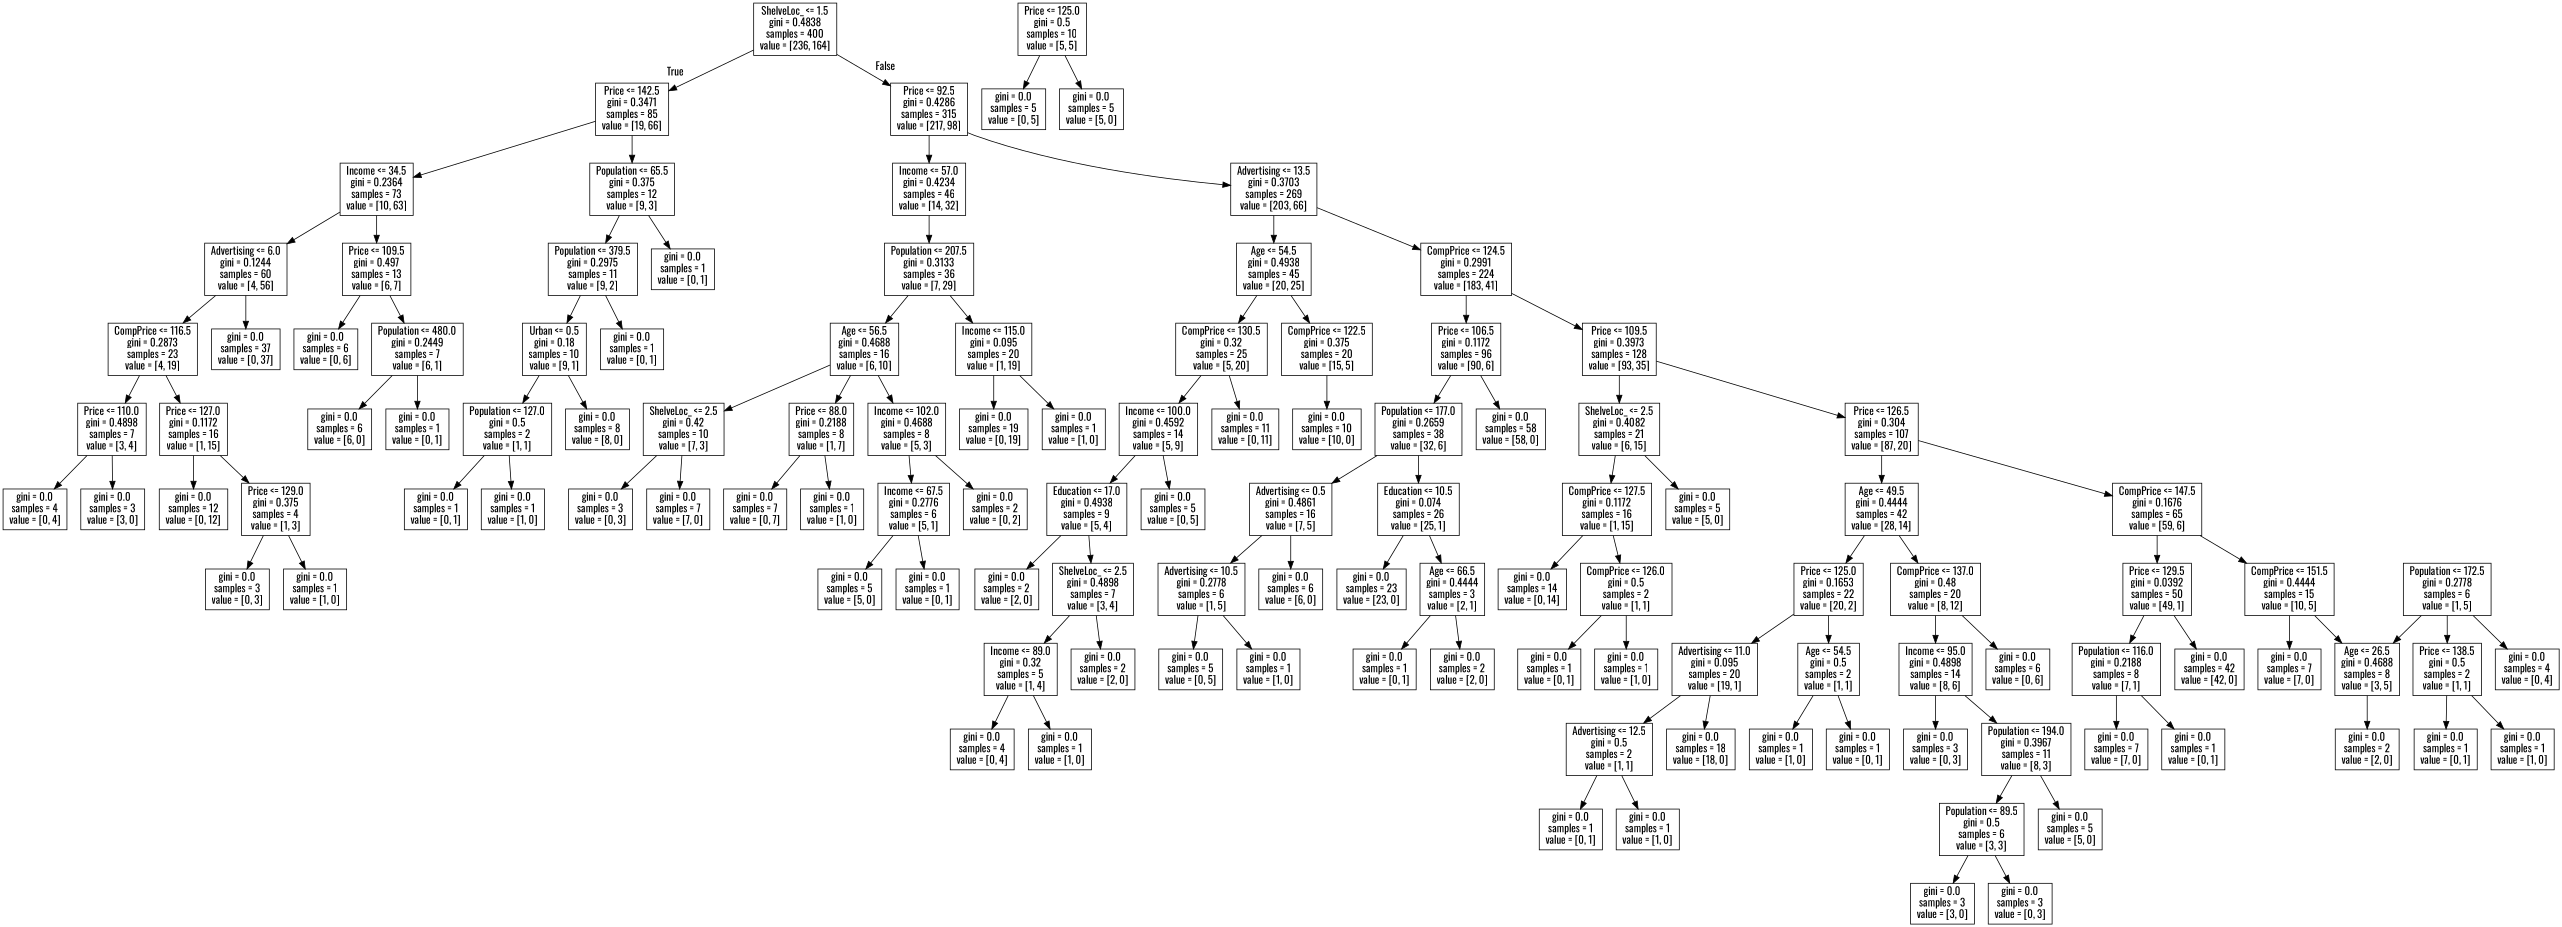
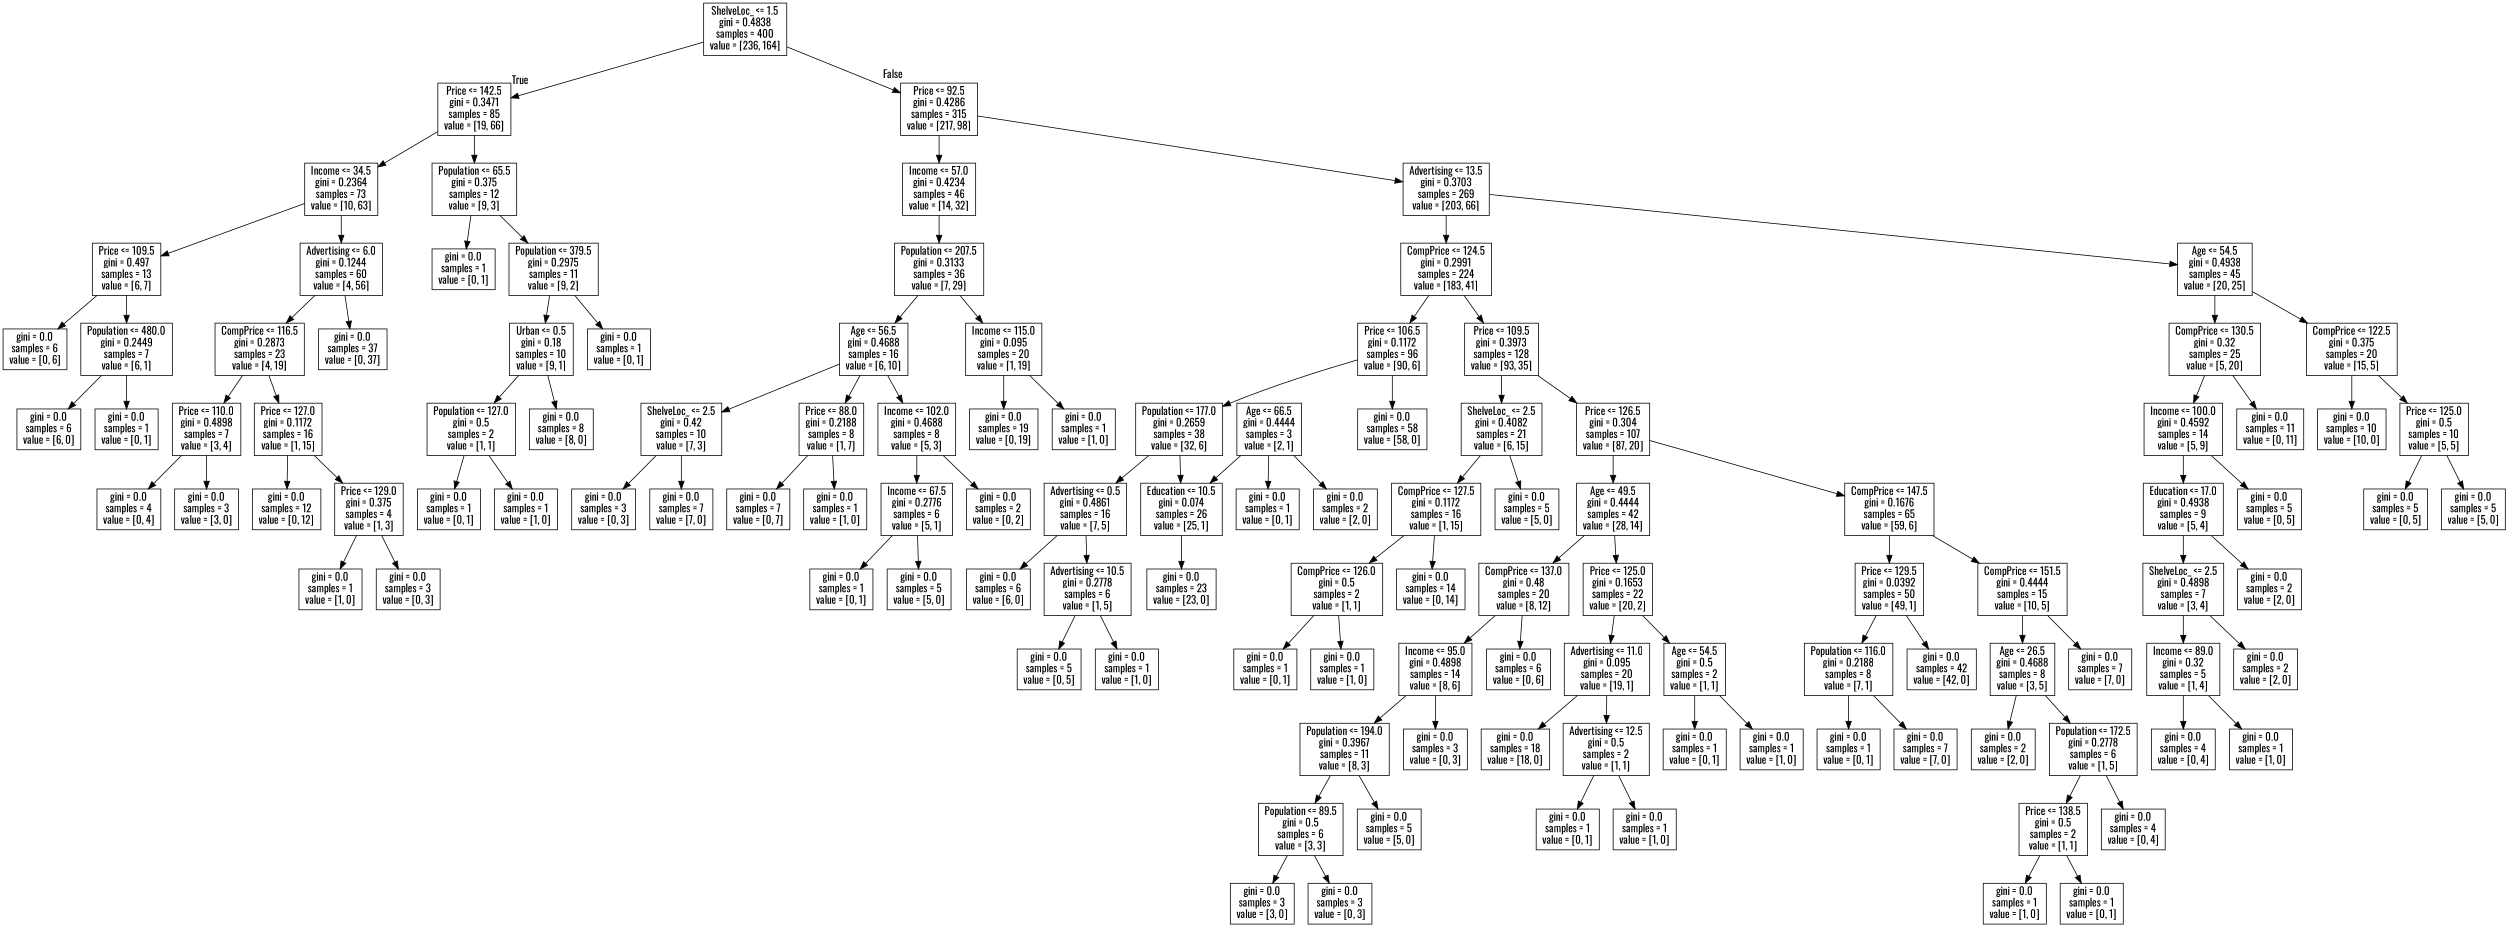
none -> (2390, 387)
(1434, 546) -> (1228, 467)
(2410, 627) -> (2055, 706)
